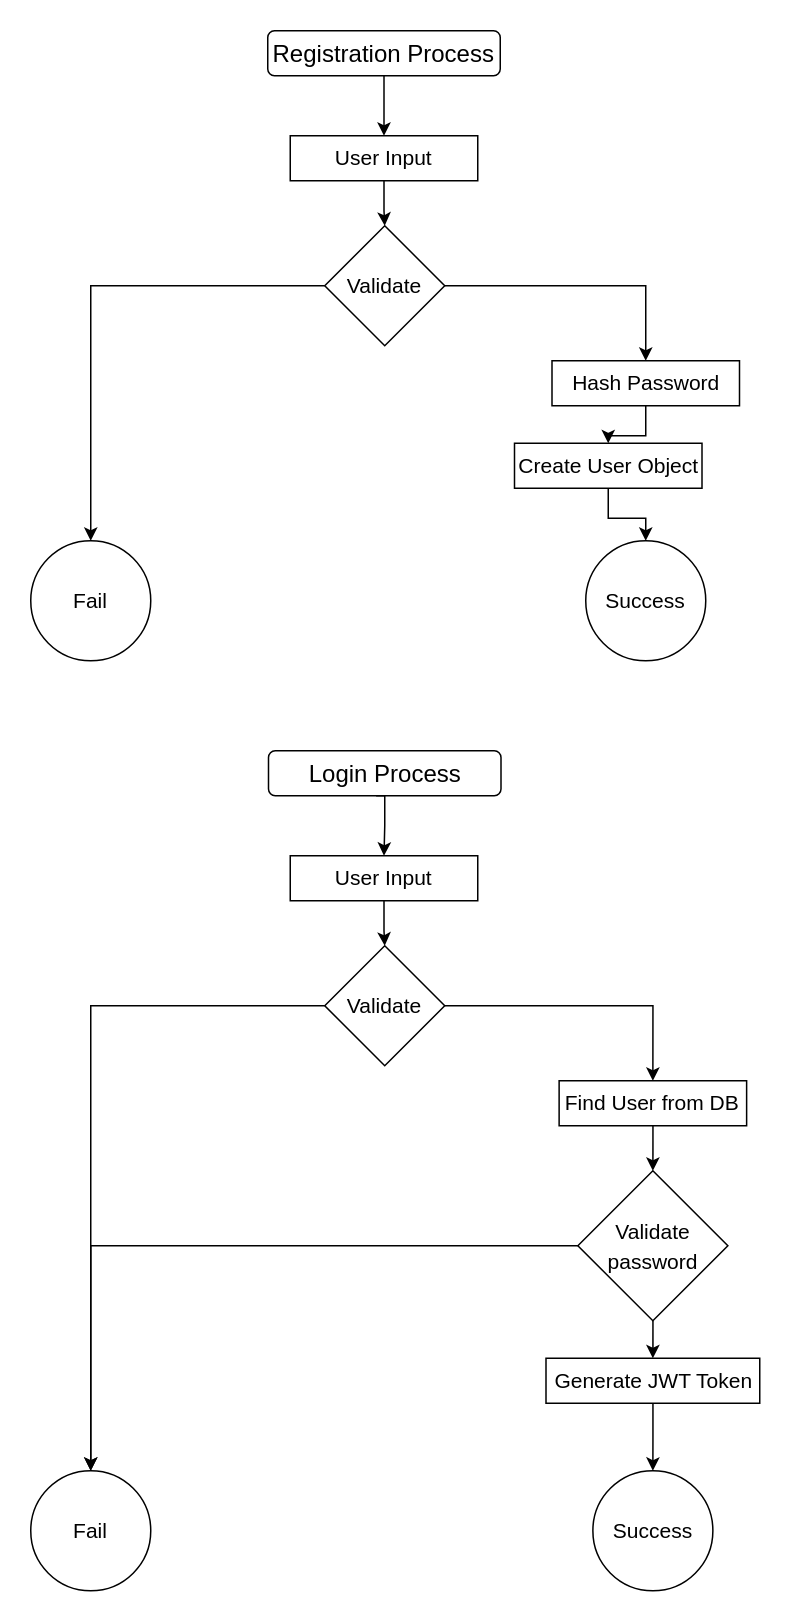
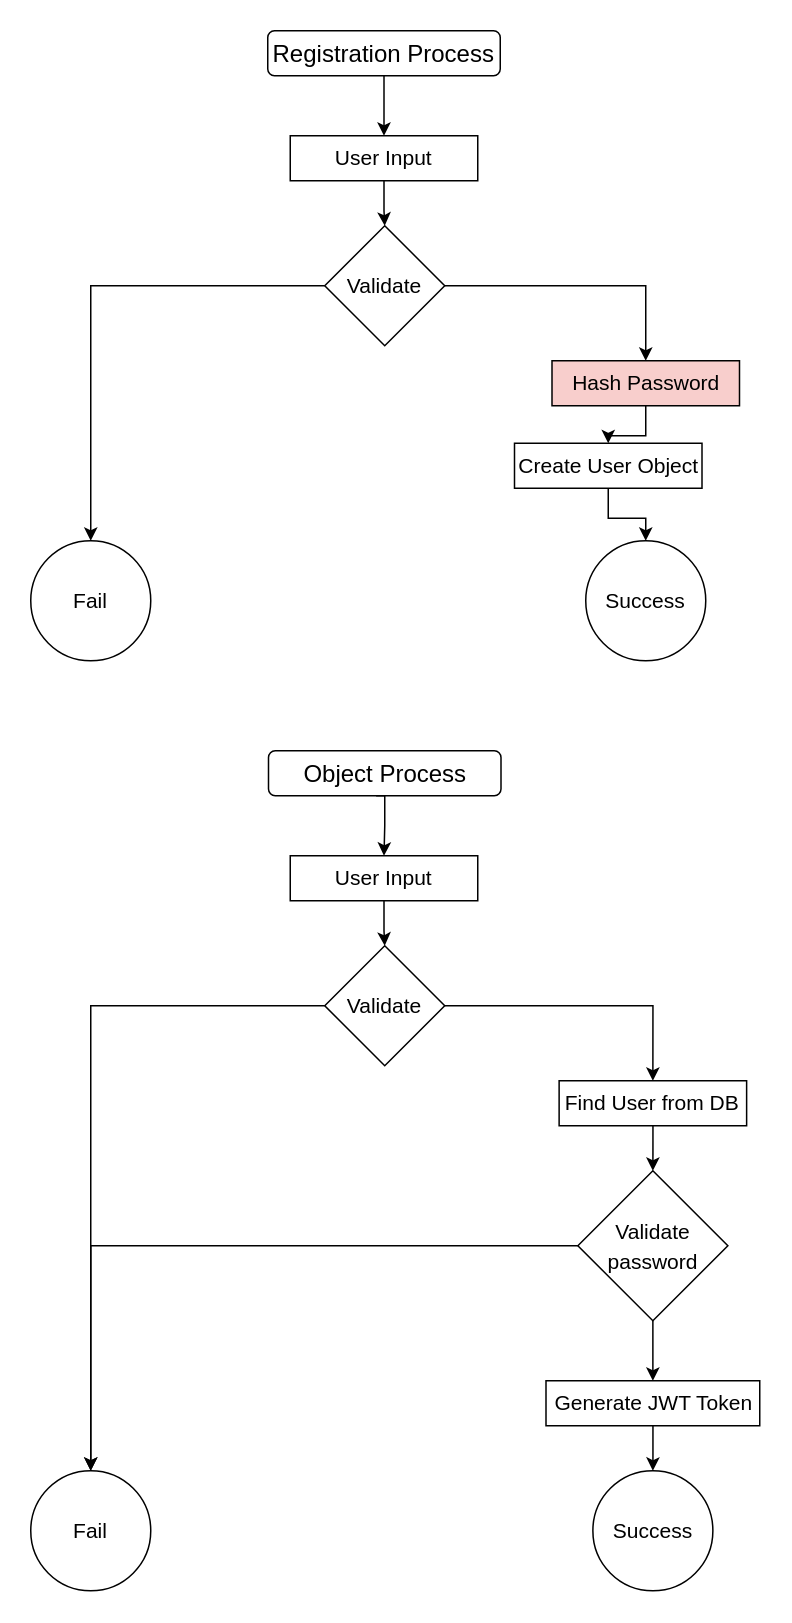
(646, 383) -> (646, 383)
(386, 773) -> (386, 773)
(653, 1381) -> (653, 1403)
